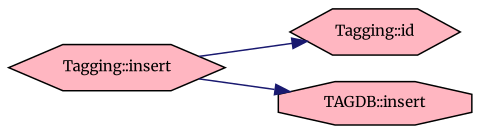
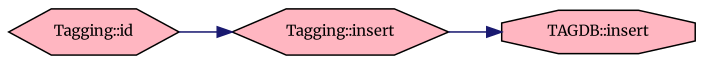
(246, 50) -> (198, 32)
